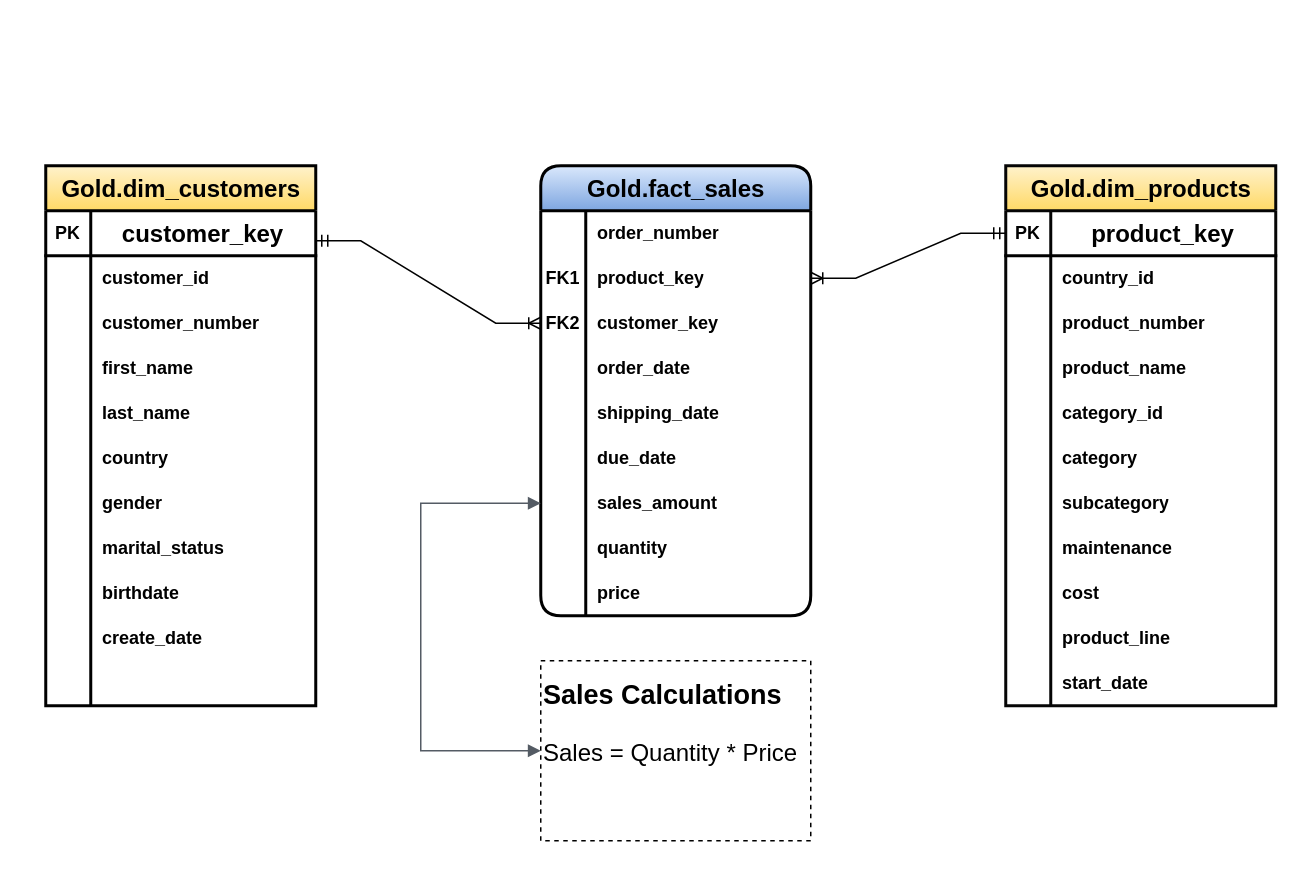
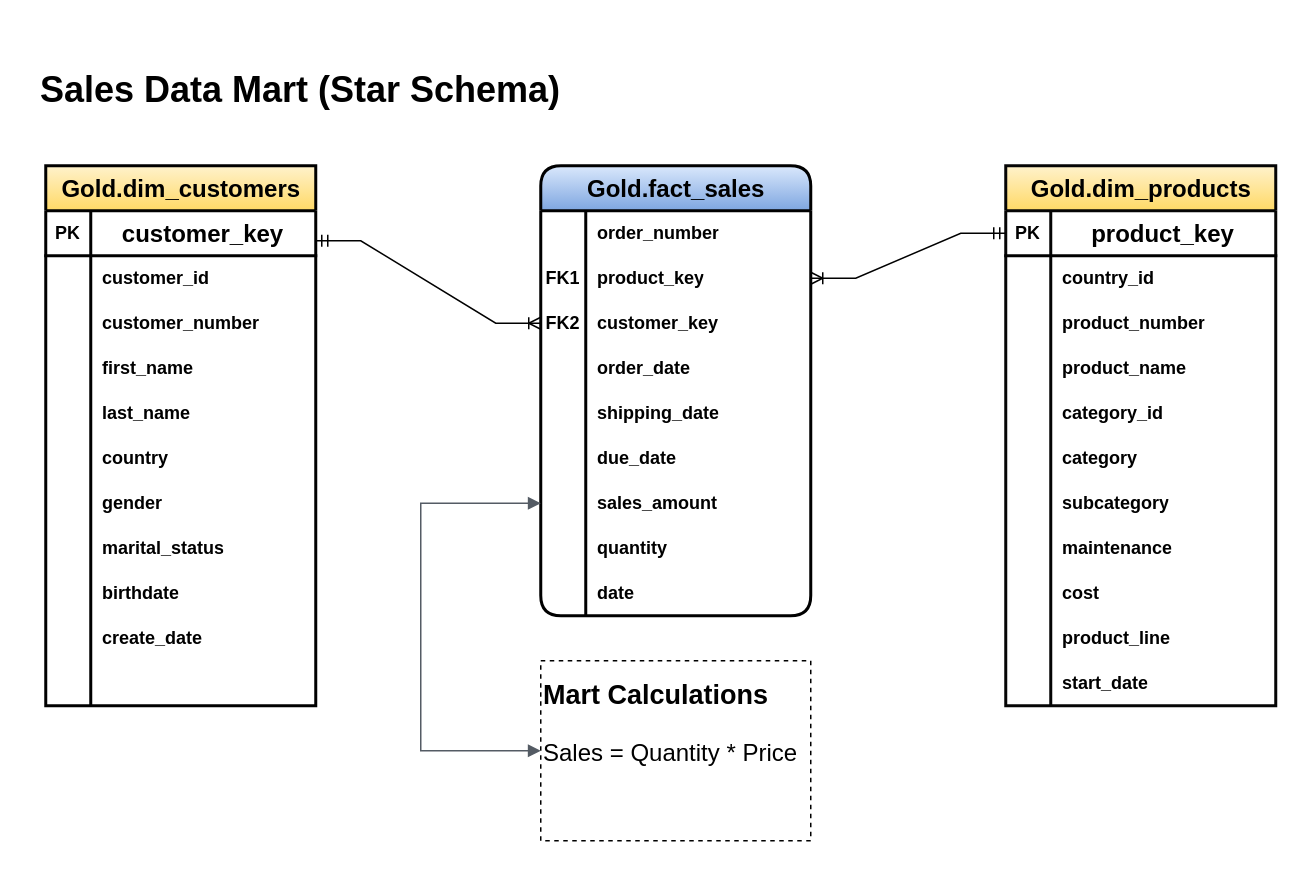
none -> (301, 91)
(621, 593) -> (618, 593)
(648, 693) -> (648, 693)
